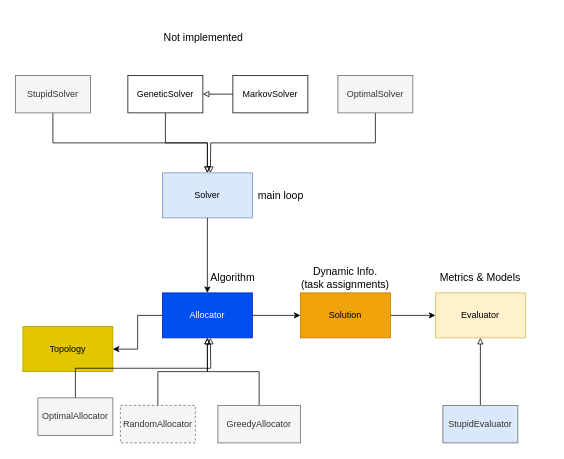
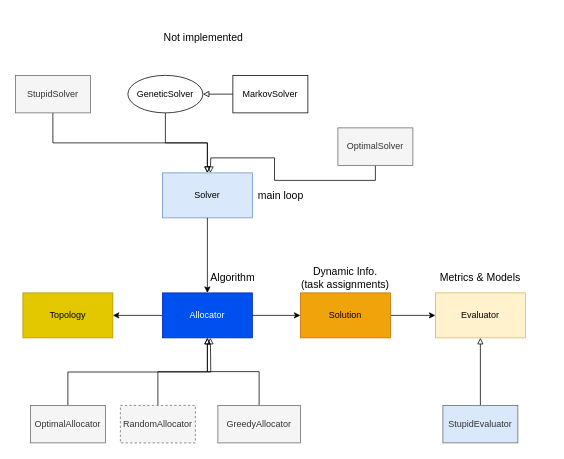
(165, 94) -> (165, 94)
(375, 94) -> (375, 147)
(68, 349) -> (68, 315)
(75, 417) -> (68, 424)
